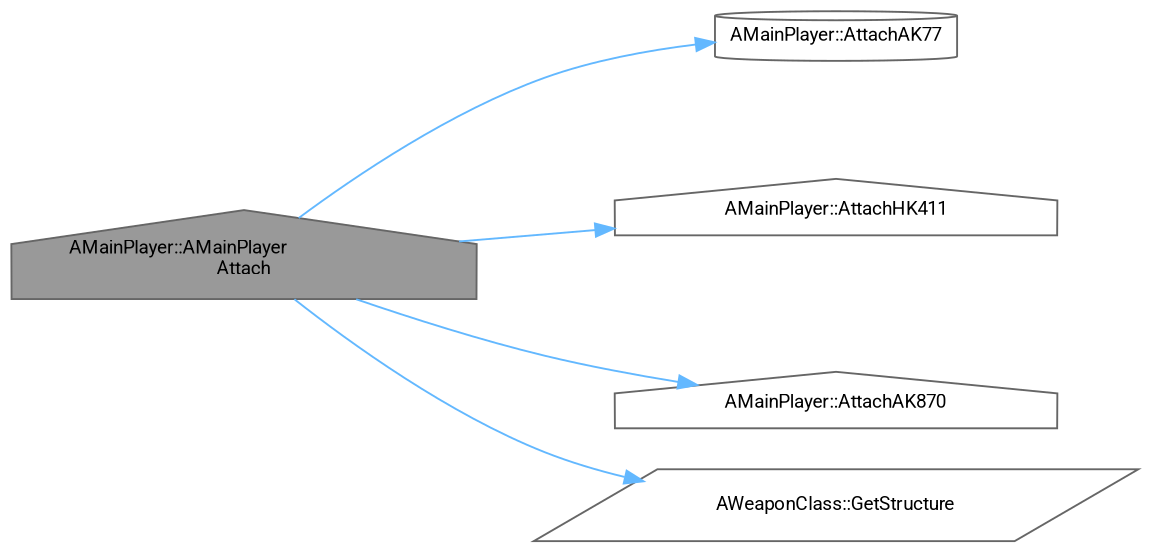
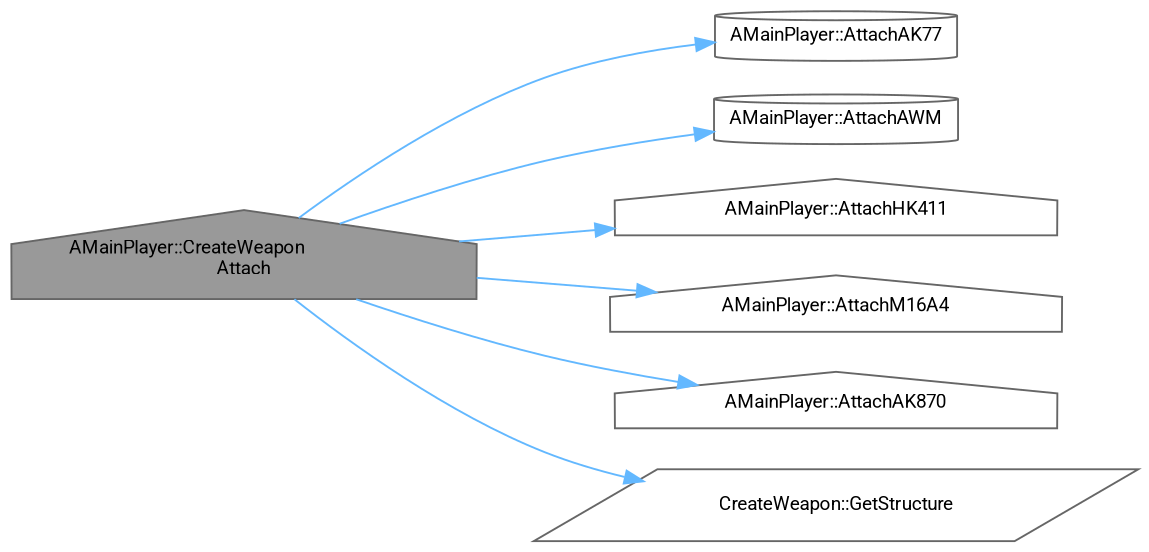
none -> (836, 119)
(244, 259) -> (244, 259)
none -> (836, 307)
(836, 505) -> (836, 505)
